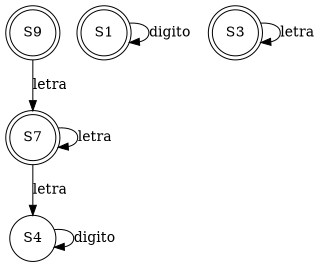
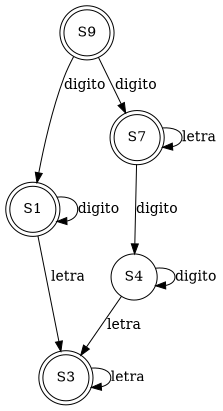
(50, 85) -> (136, 85)
none -> (52, 113)
(50, 190) -> (157, 209)
none -> (48, 289)
none -> (104, 322)
